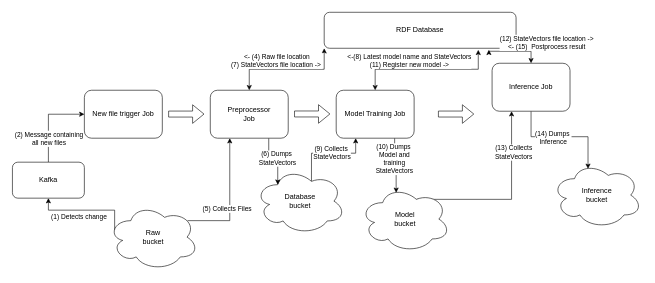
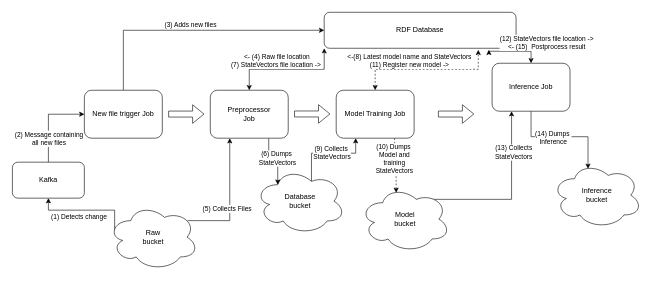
none -> (123, 59)
(425, 69) -> (425, 69)
(396, 180) -> (396, 180)
